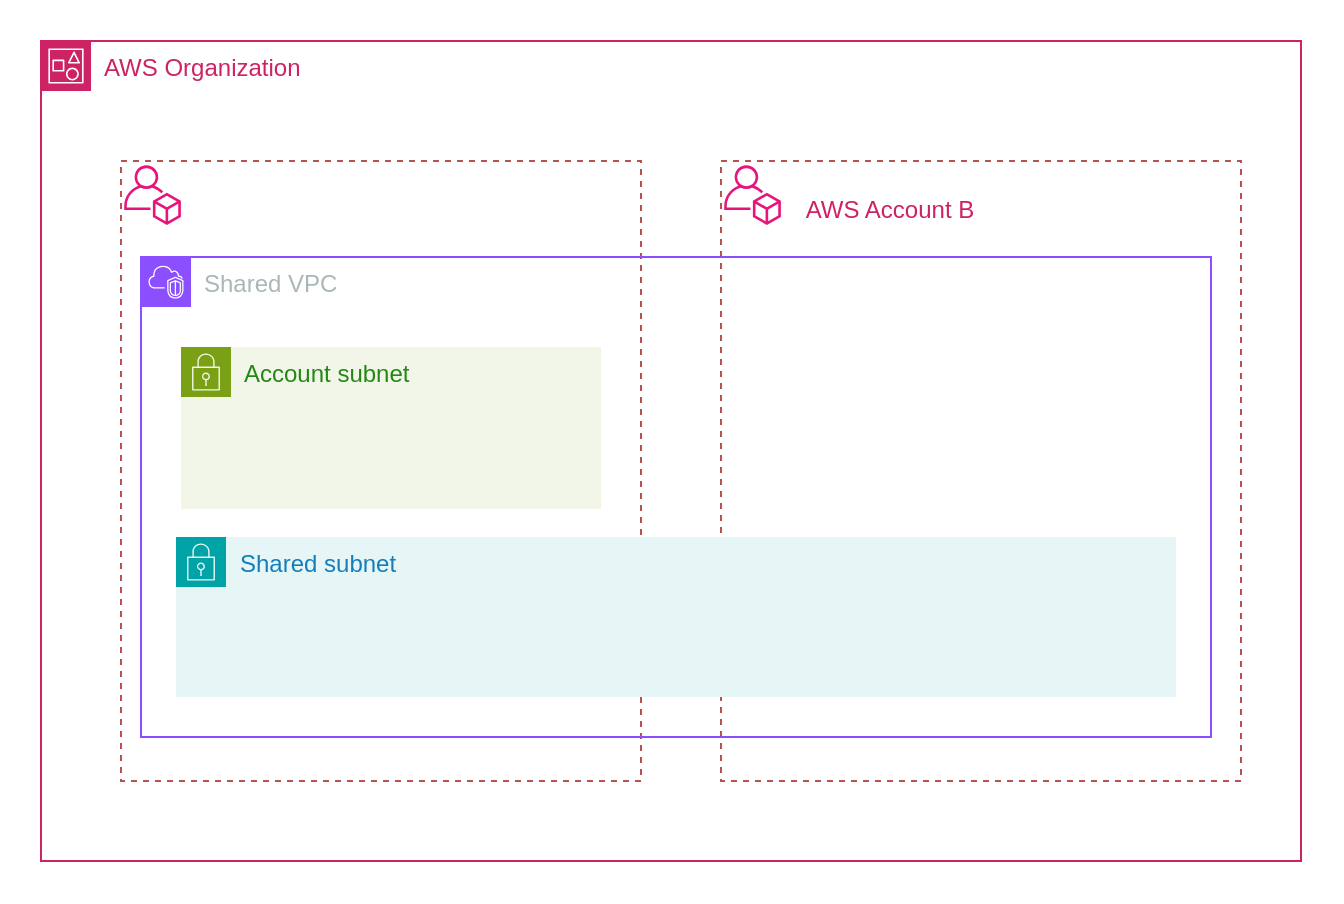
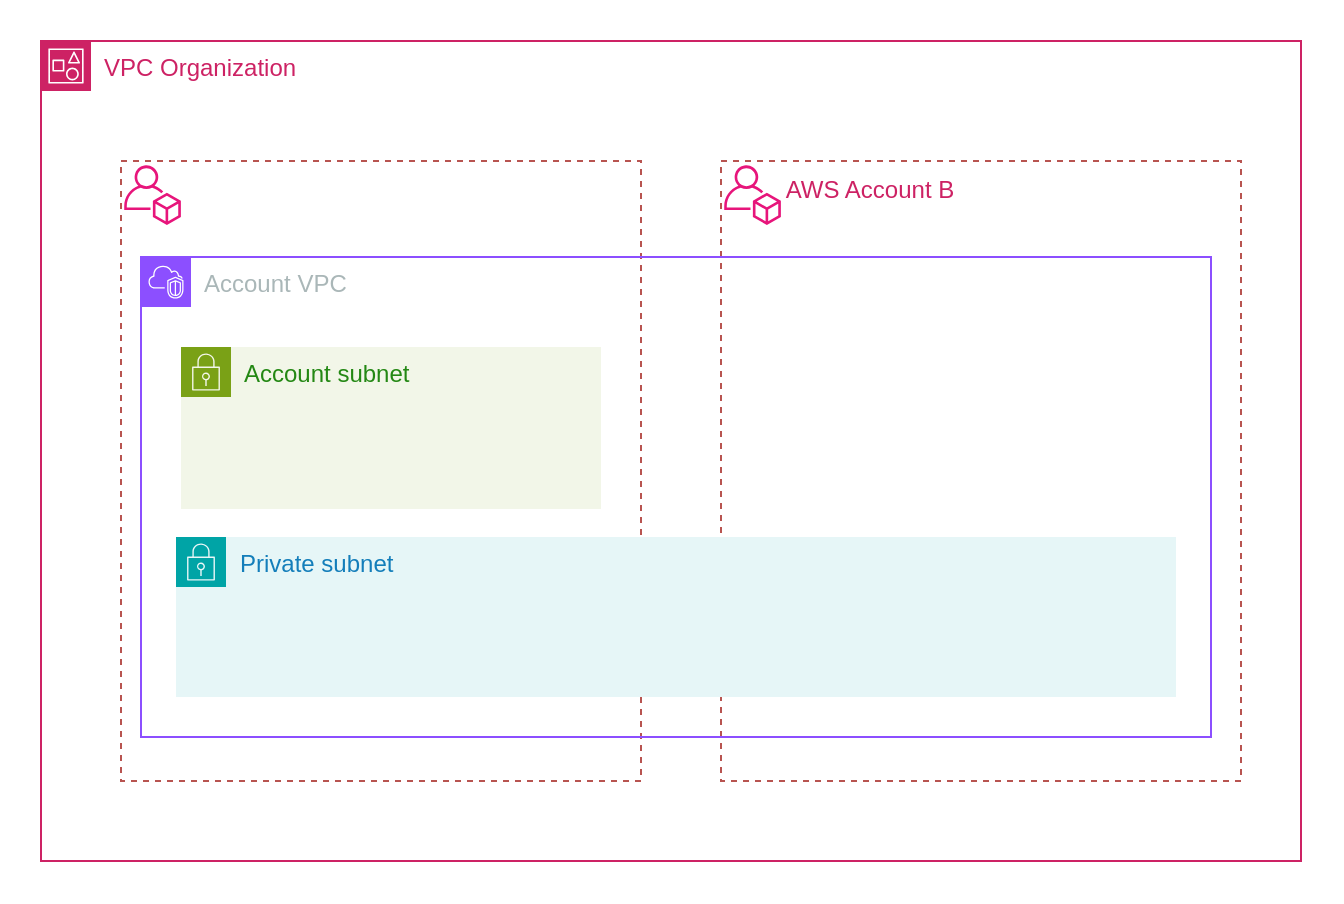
(203, 69) -> (203, 69)
(891, 211) -> (871, 191)
(269, 285) -> (276, 285)
(325, 565) -> (329, 565)
